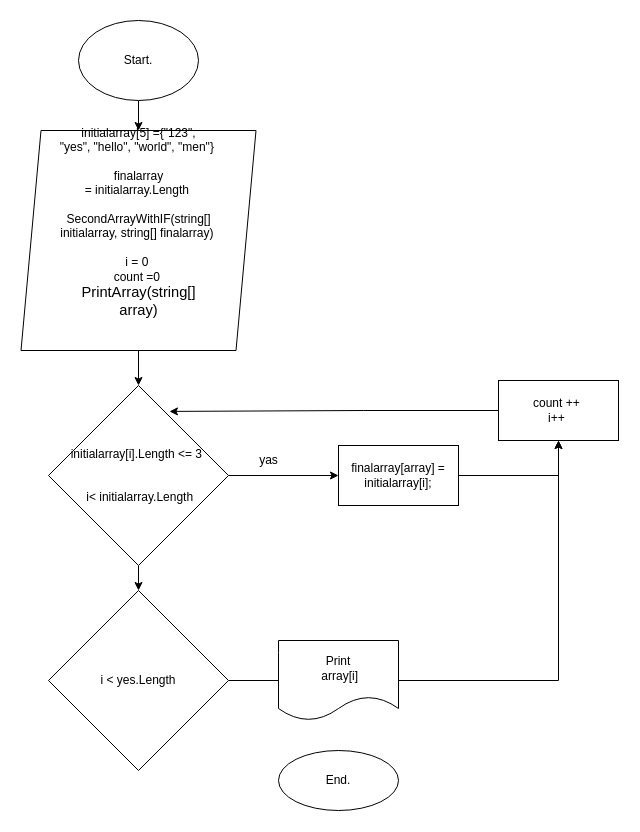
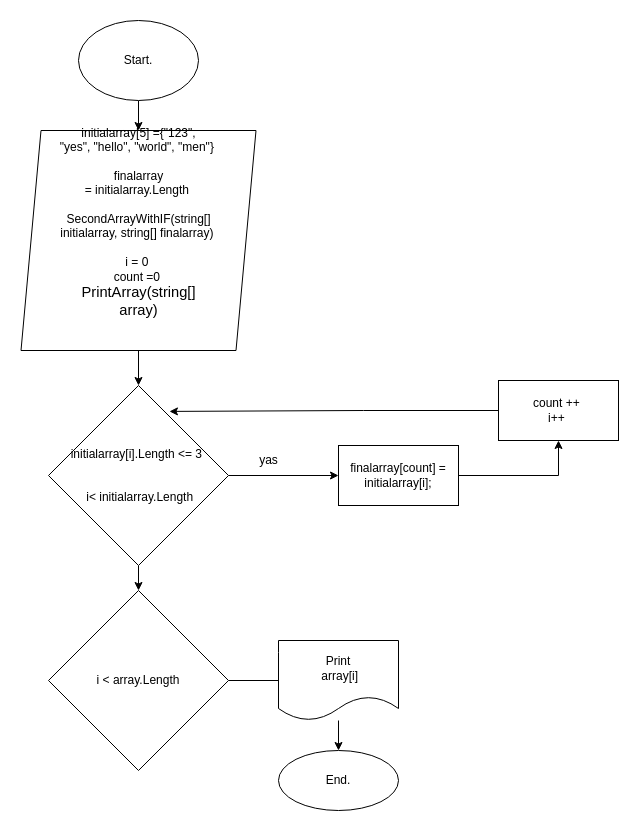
(399, 476) -> (399, 476)
(559, 659) -> (339, 740)
(139, 681) -> (139, 681)
